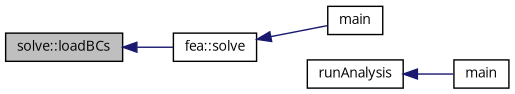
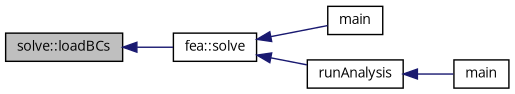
none -> (289, 61)
